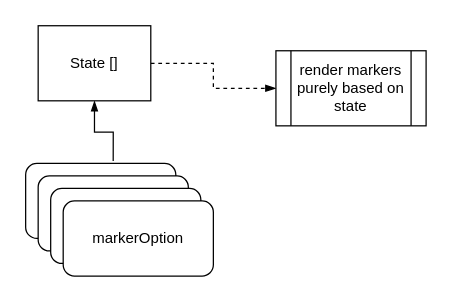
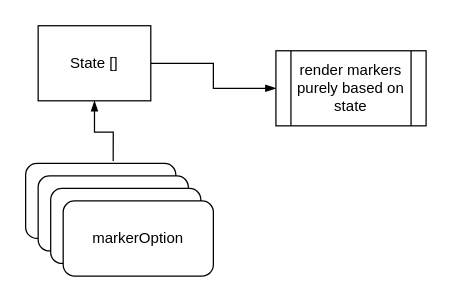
(213, 70) -> (213, 70)
